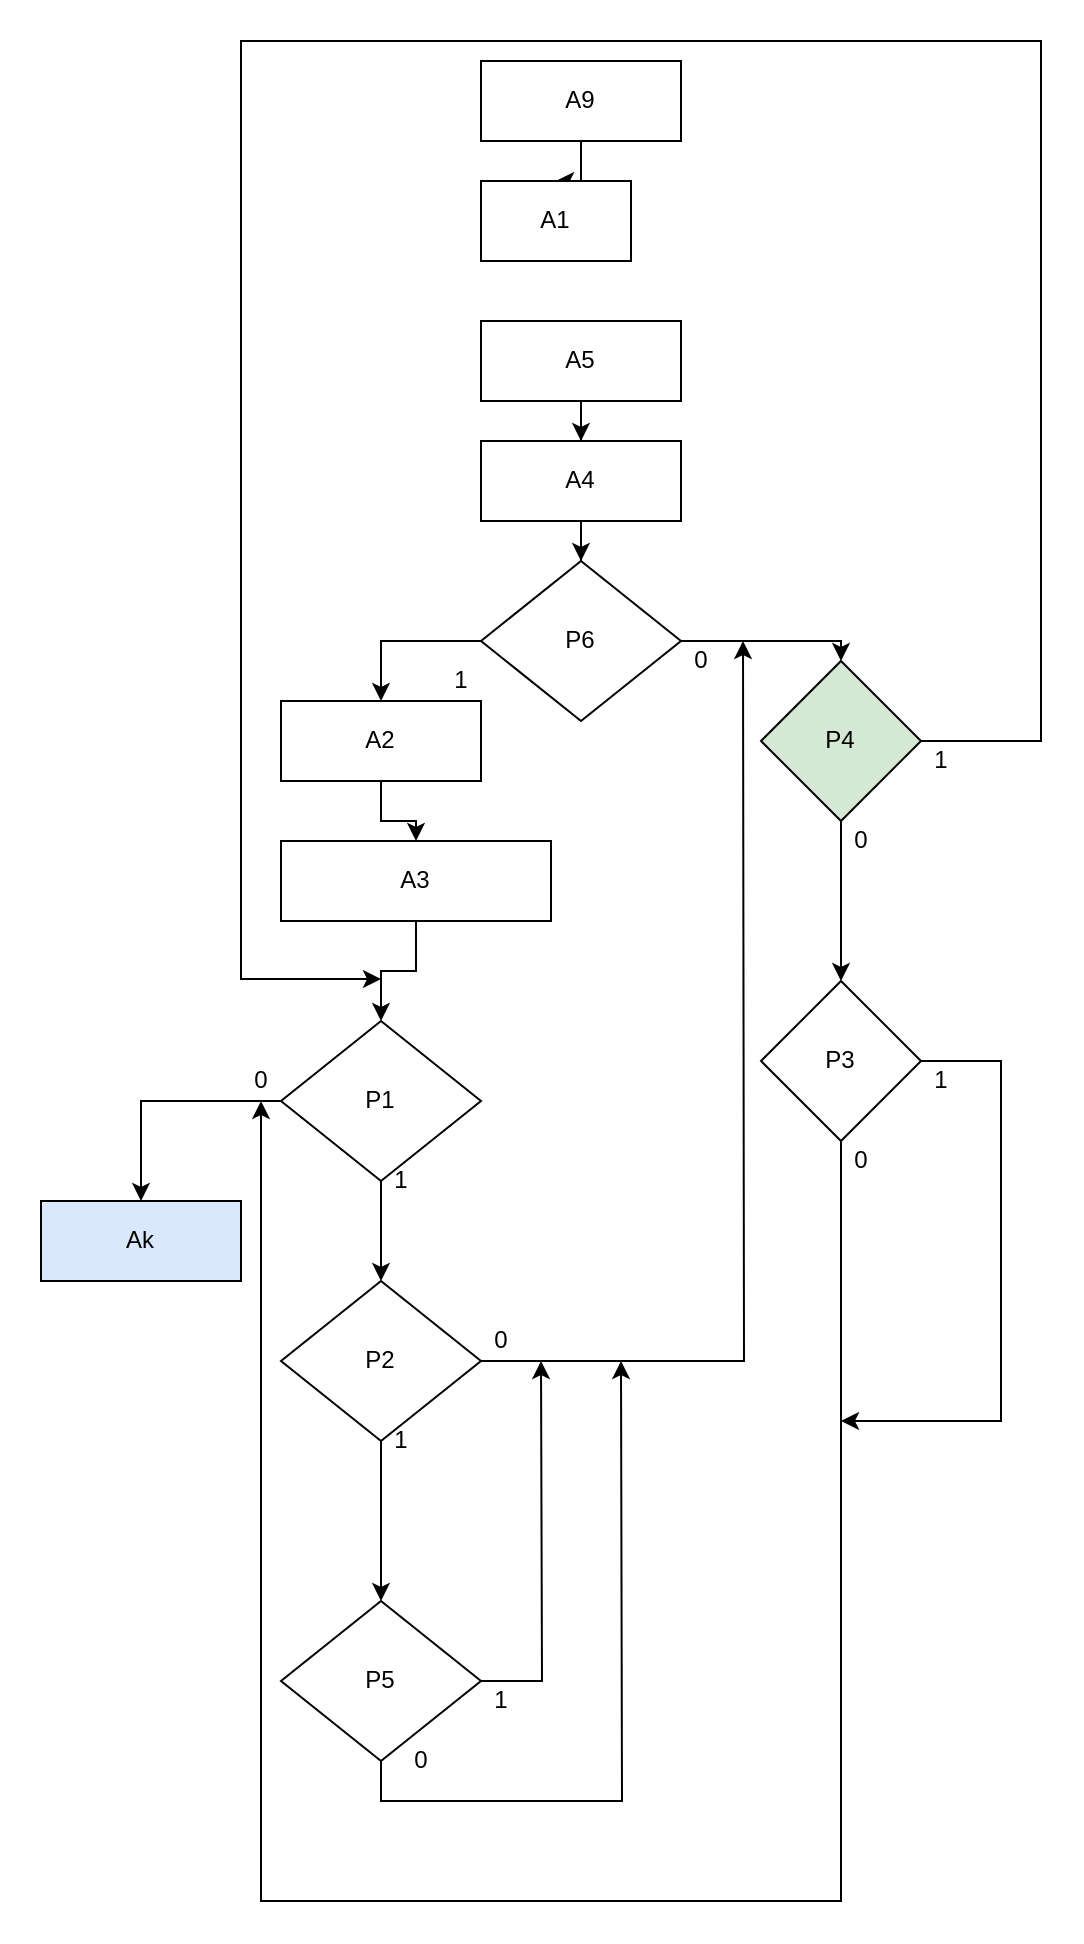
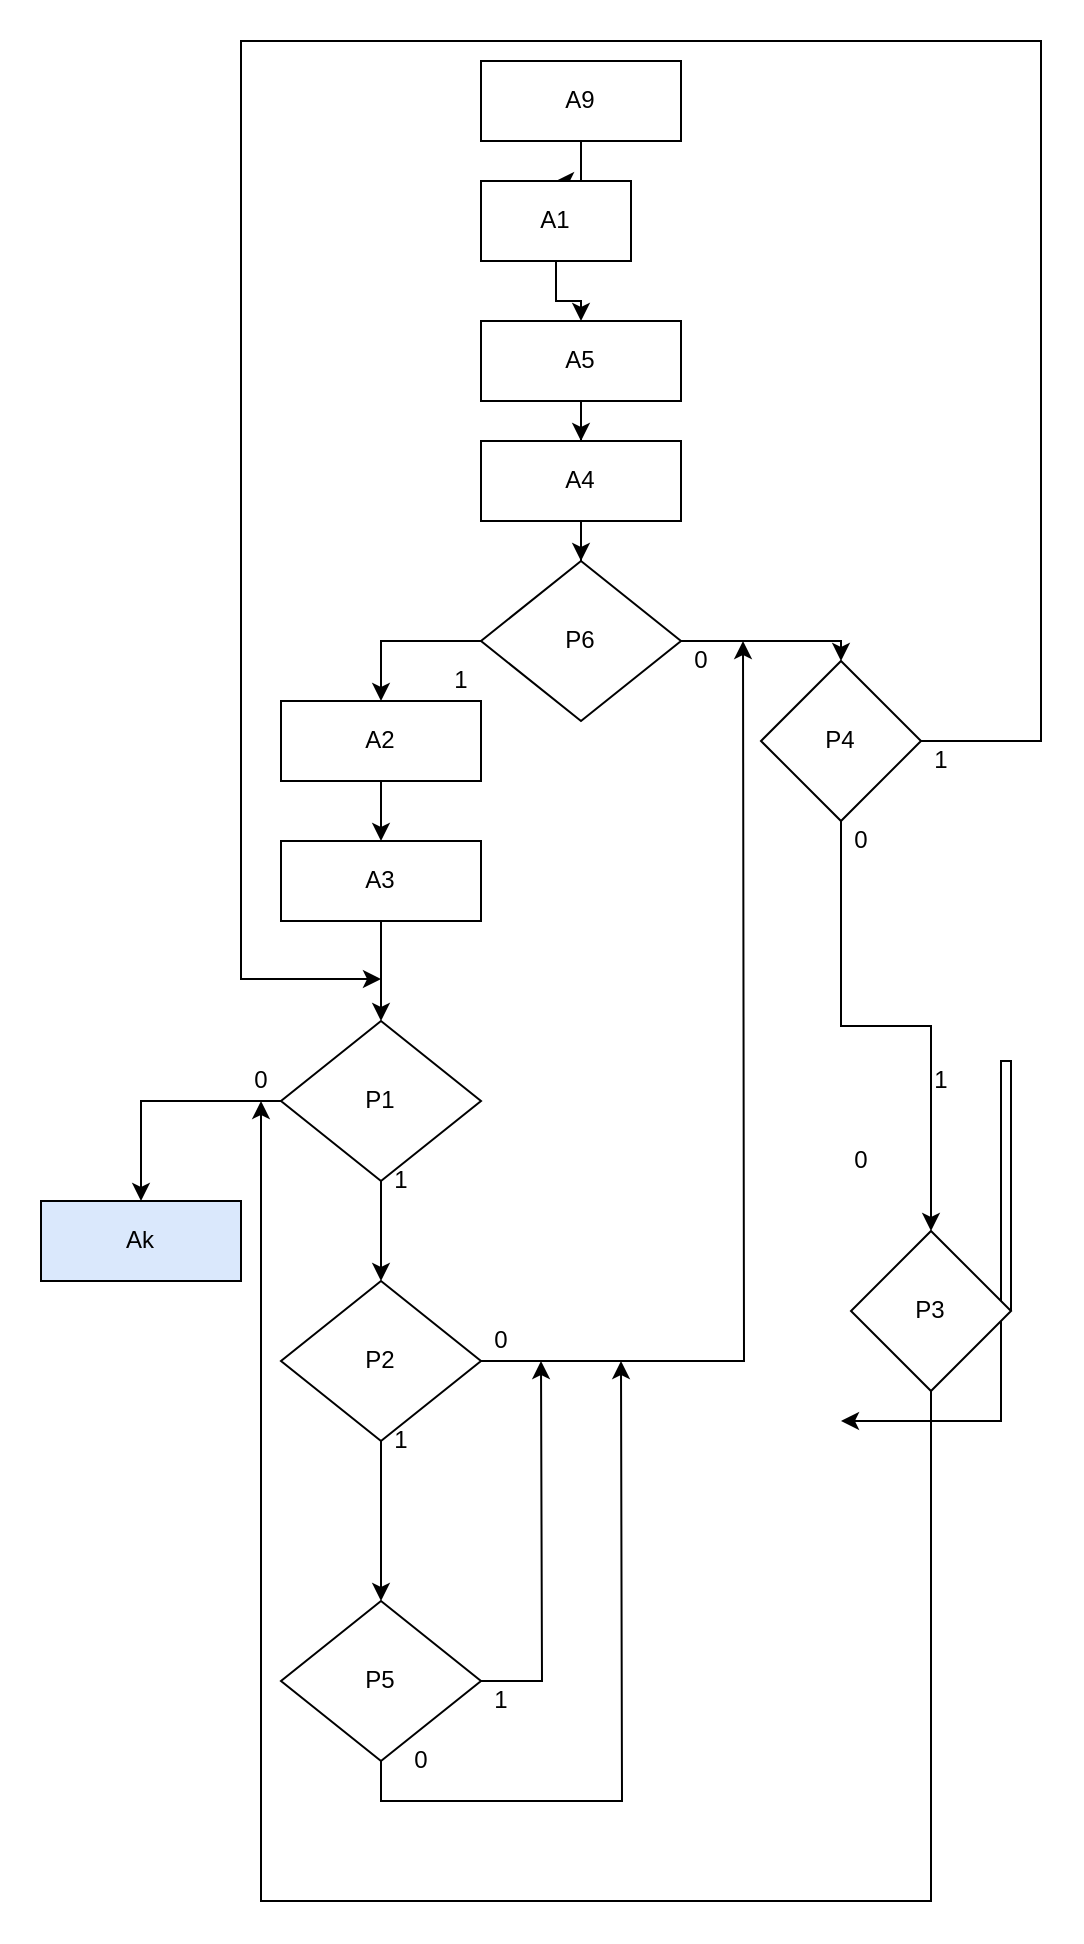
none -> (556, 297)
(841, 741) -> (841, 741)
(416, 881) -> (381, 881)
(841, 1061) -> (931, 1311)
